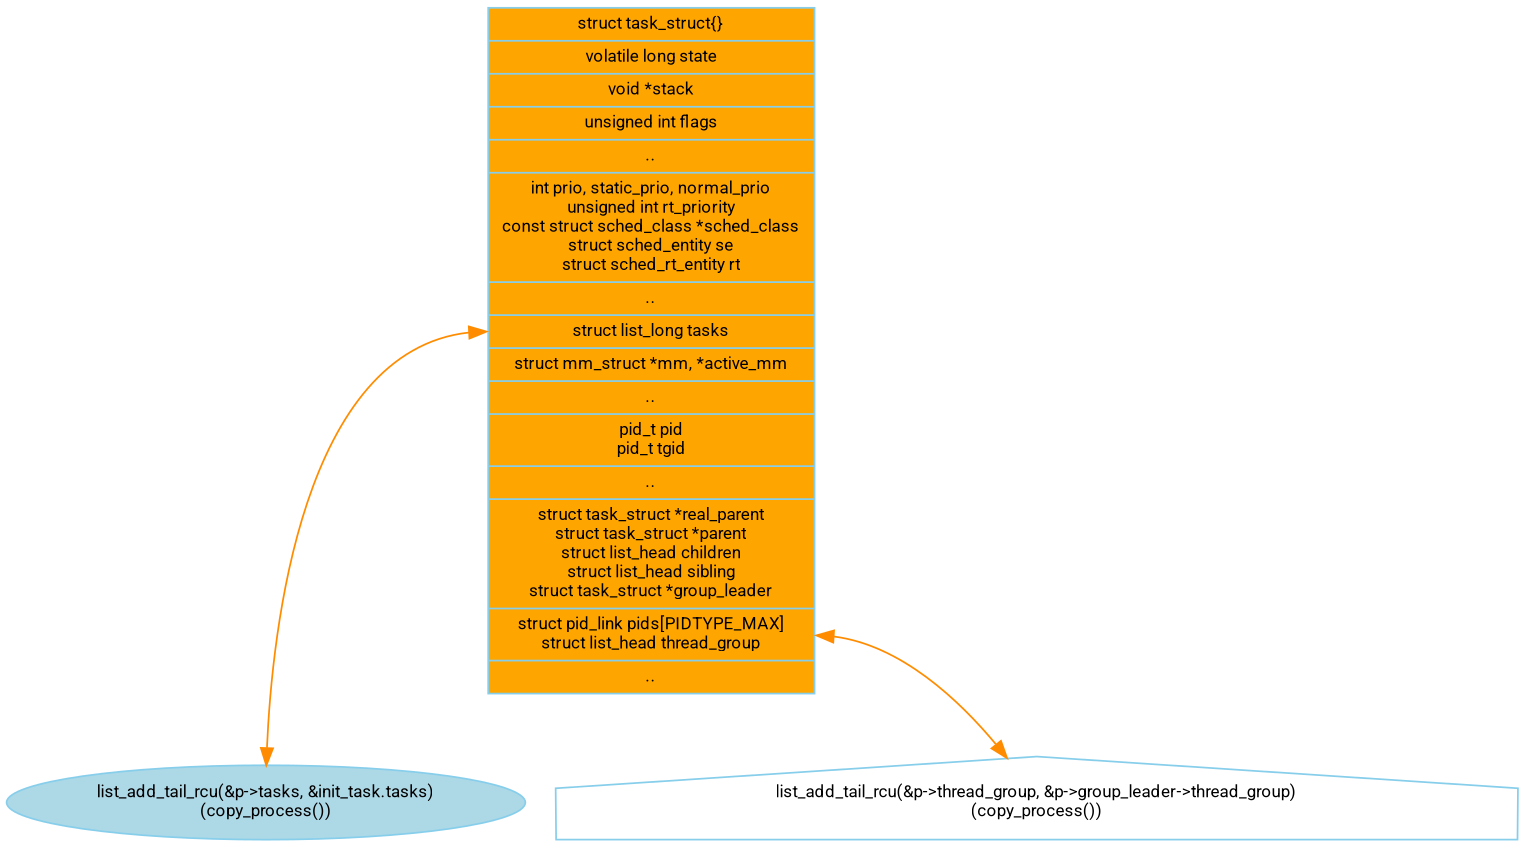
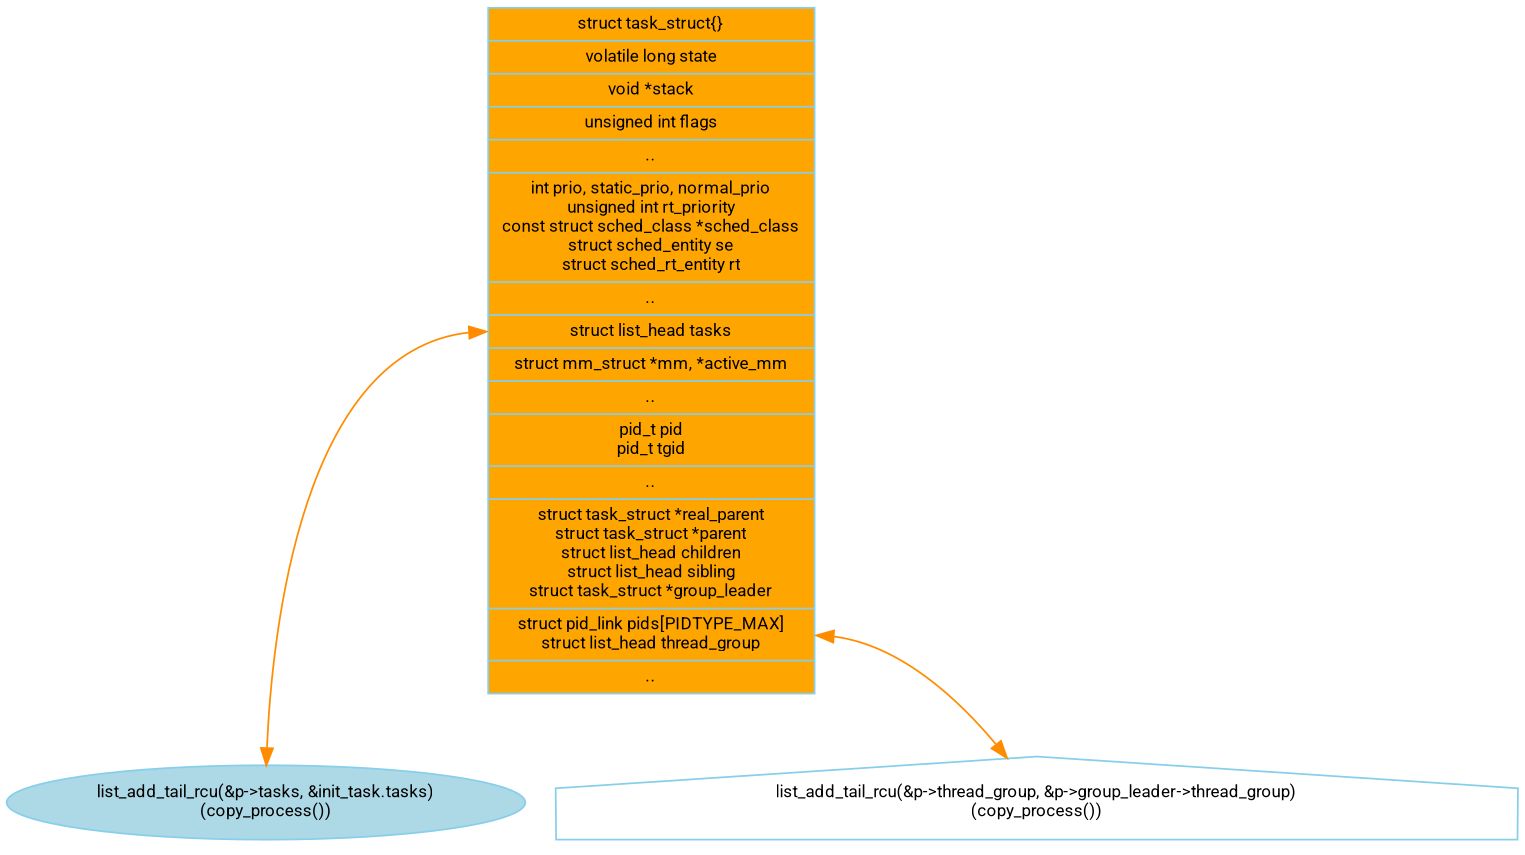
(651, 331) -> (651, 331)
